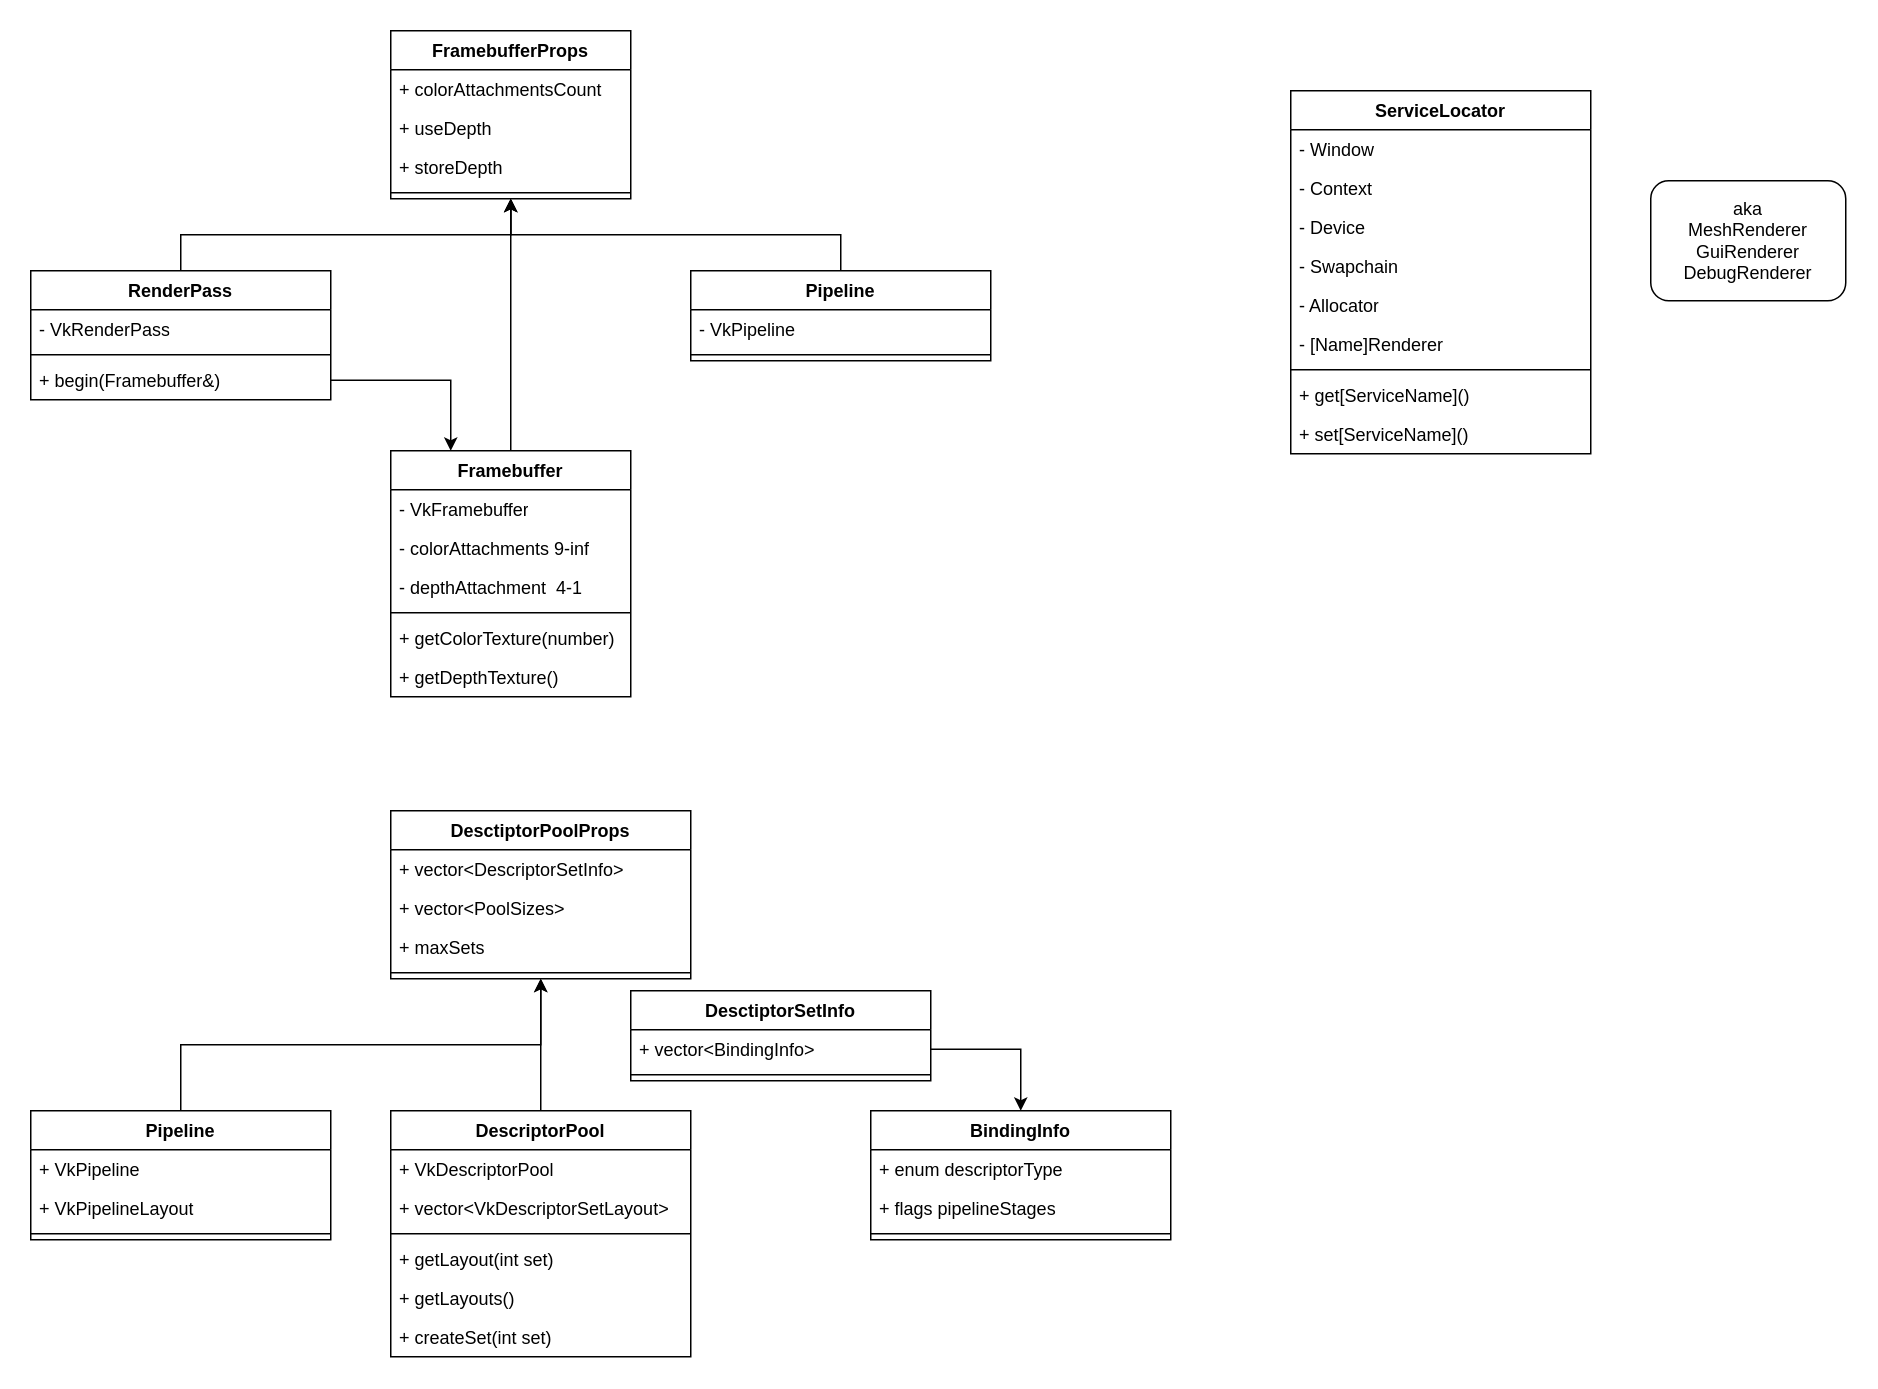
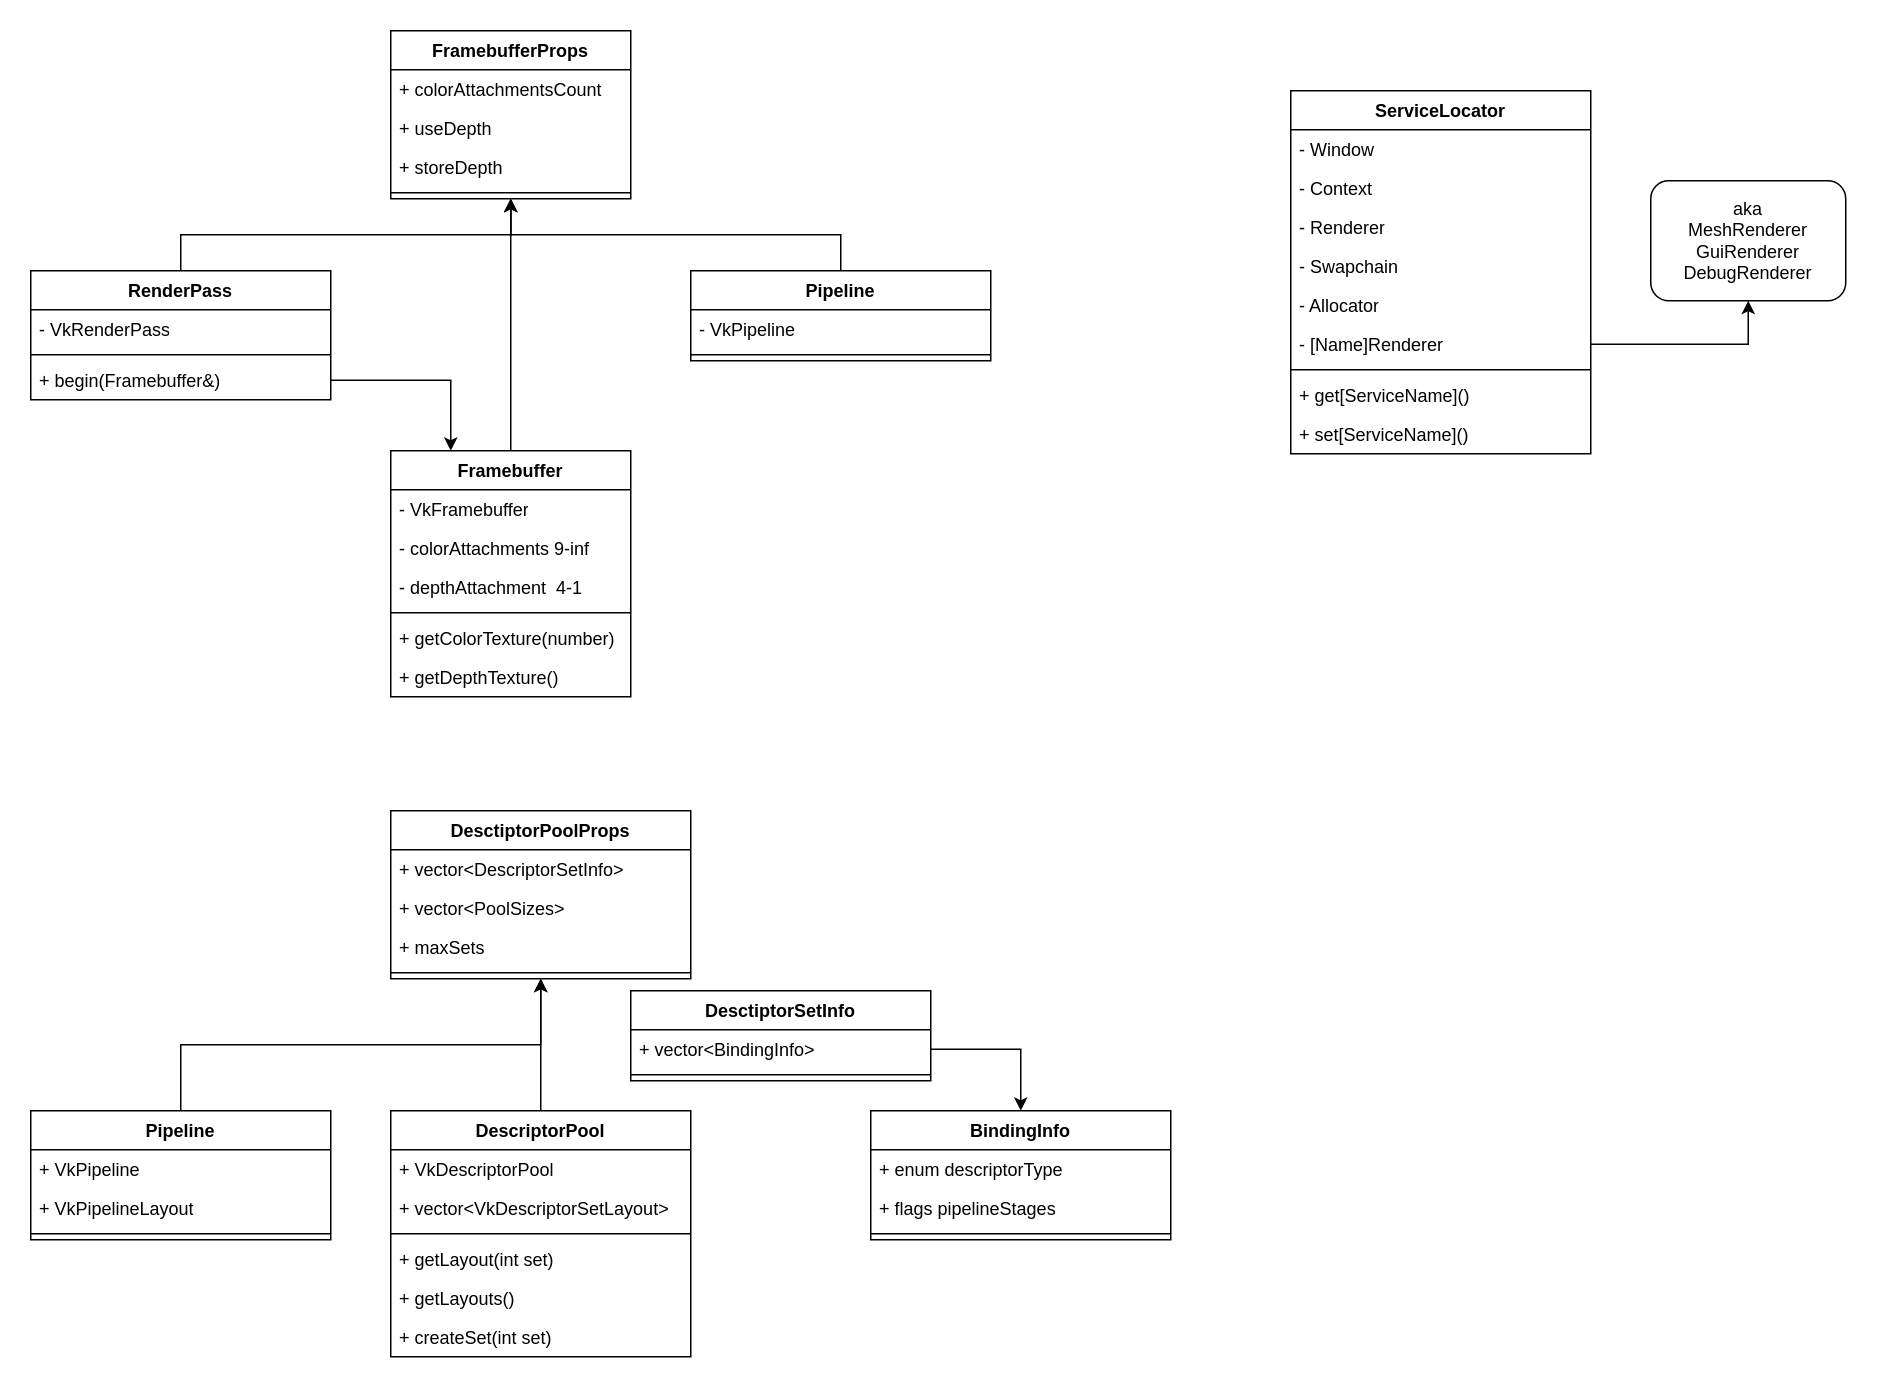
(1335, 229) -> (1348, 229)
none -> (1686, 344)
